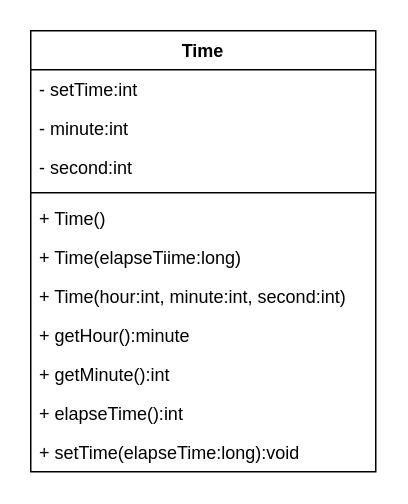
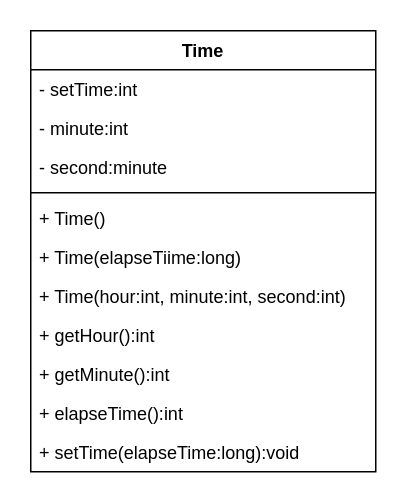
(92, 168) -> (108, 168)
(123, 336) -> (108, 336)
